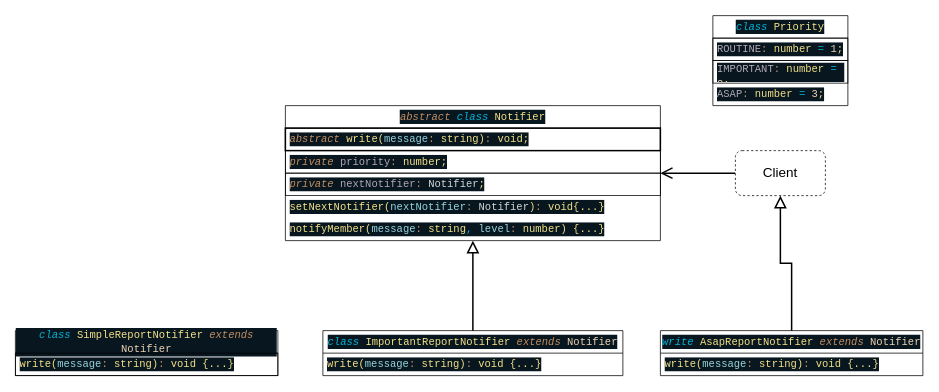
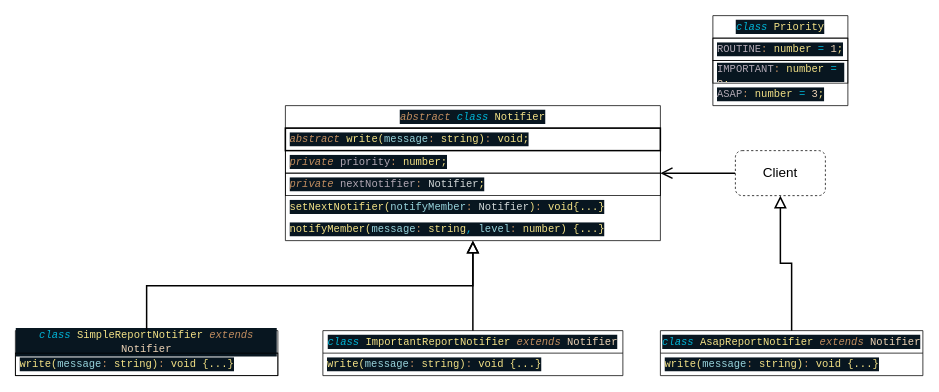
(399, 207) -> (401, 207)
none -> (286, 285)
(792, 342) -> (792, 342)
